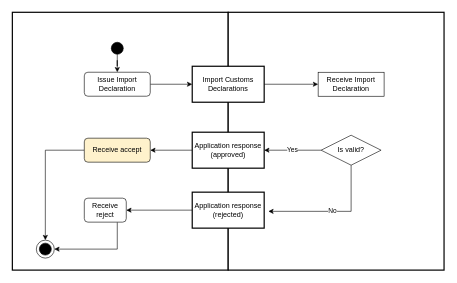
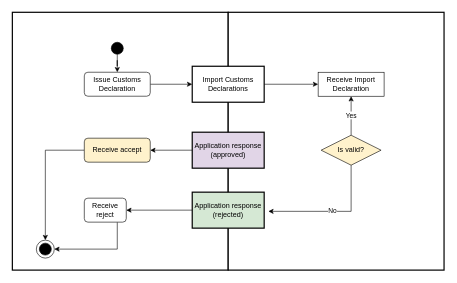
(117, 84) -> (117, 84)
(228, 150) -> (228, 150)
(293, 150) -> (351, 115)
(351, 150) -> (351, 150)
(228, 210) -> (228, 210)
